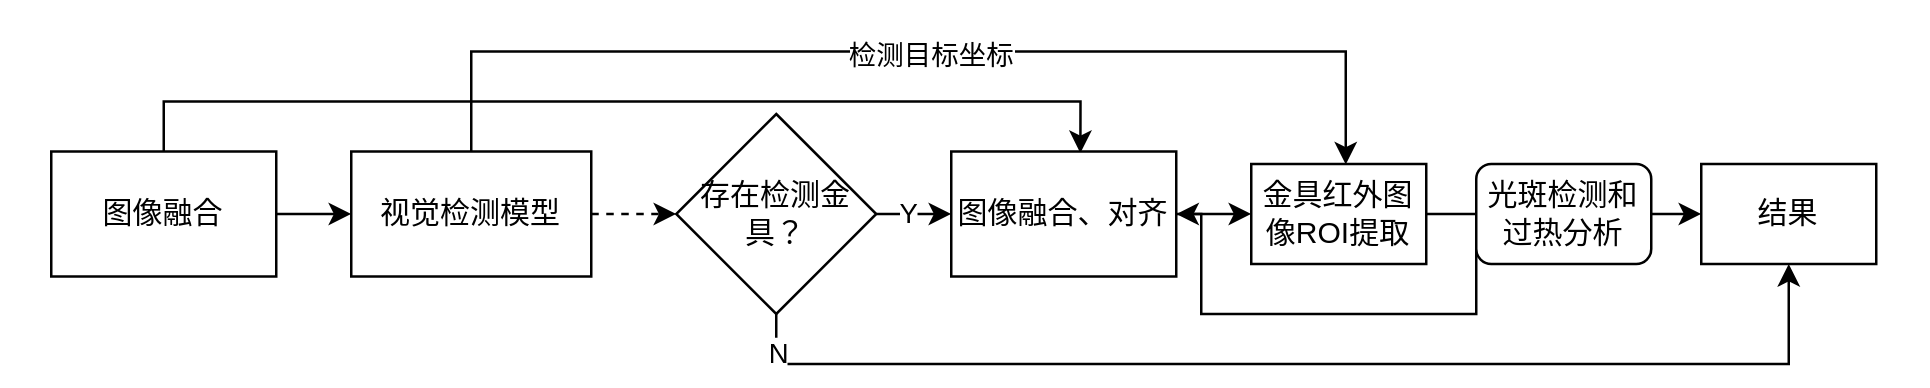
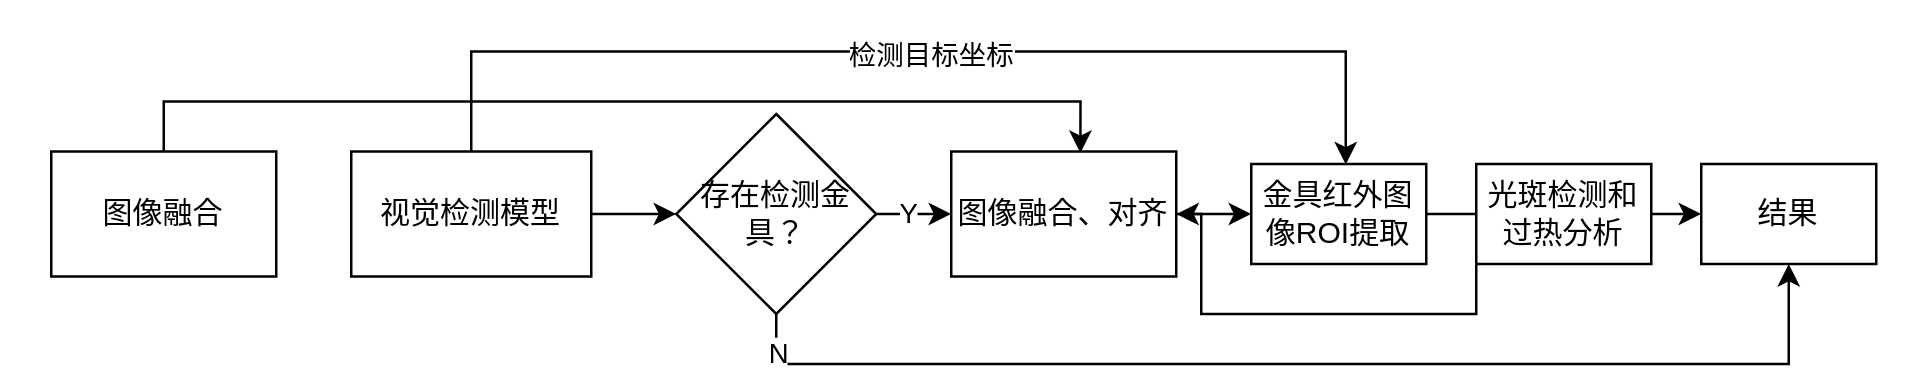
(305, 214) -> none
(622, 214) -> (622, 214)
(1564, 214) -> (1564, 214)
